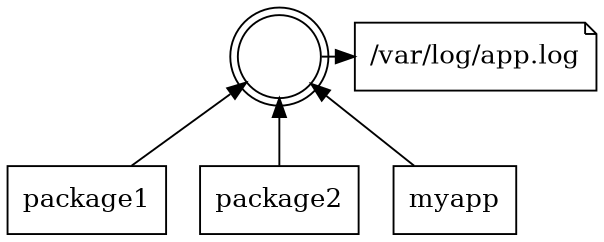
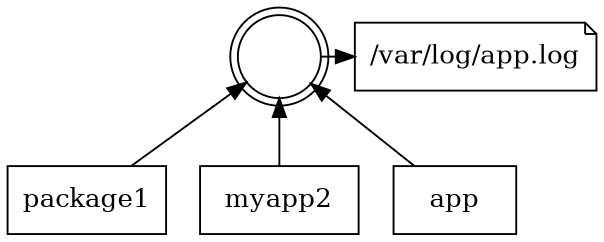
(279, 200) -> (279, 200)
(455, 200) -> (455, 200)
